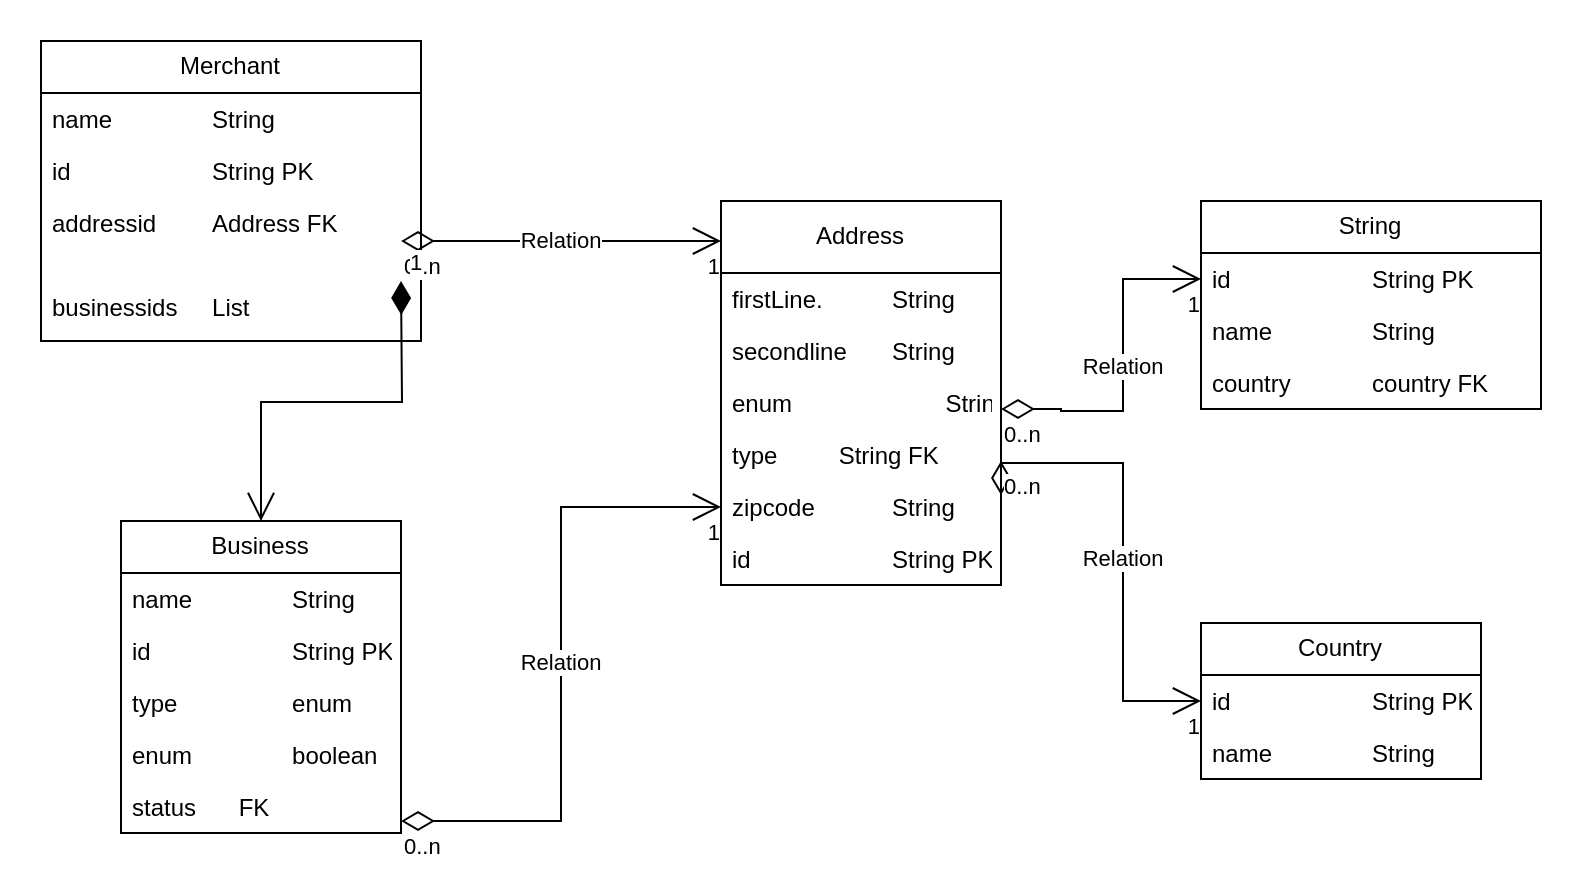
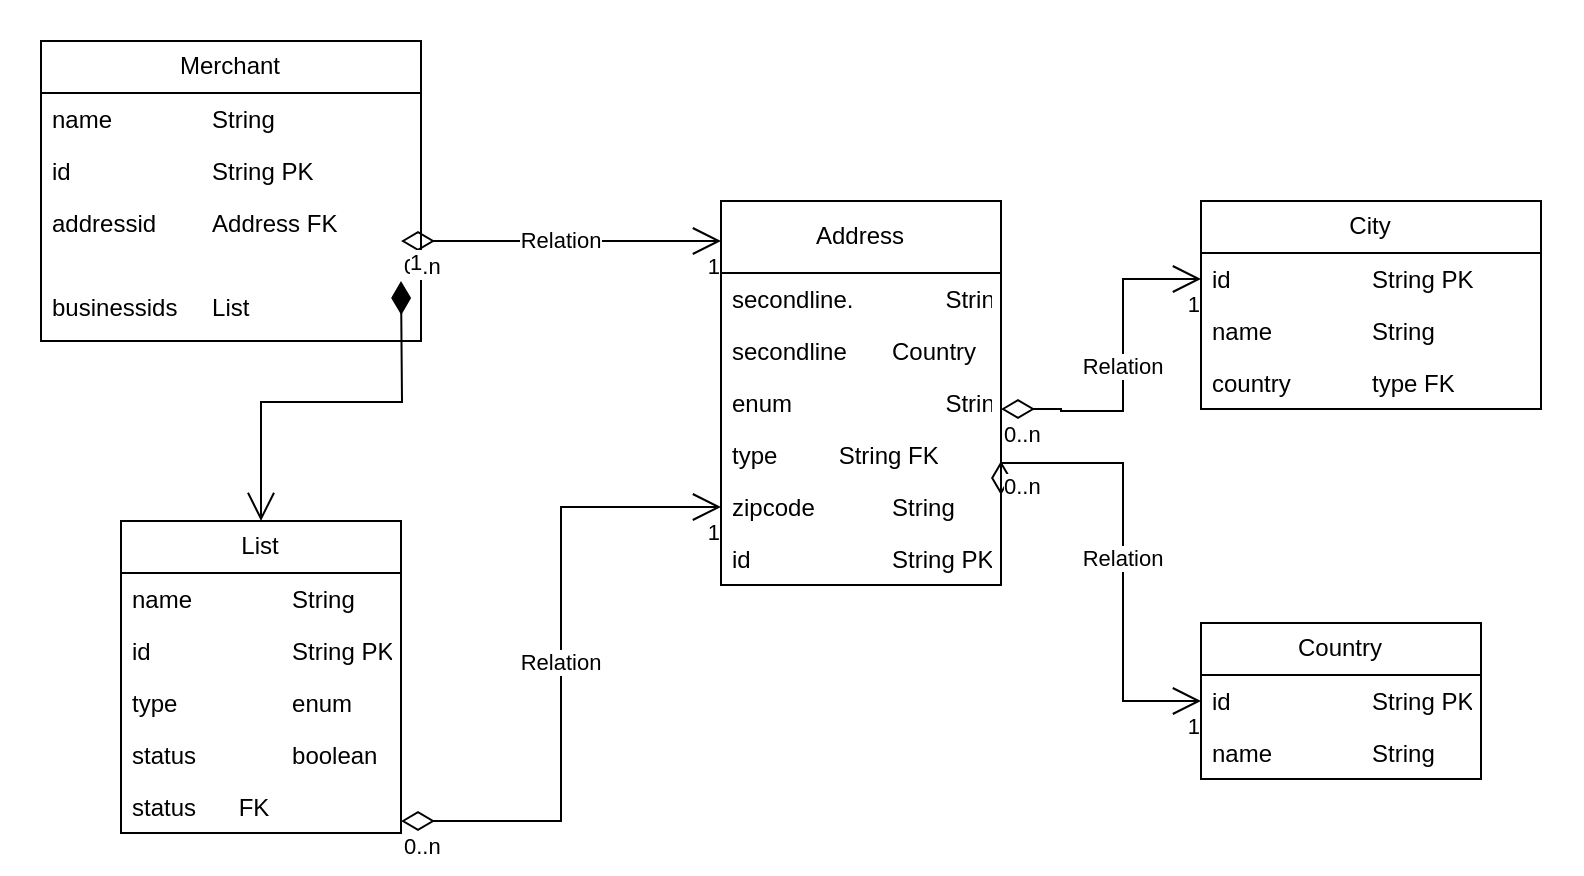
(1371, 227) -> (1371, 227)
(848, 301) -> (855, 301)
(838, 353) -> (848, 353)
(1344, 385) -> (1324, 385)
(261, 547) -> (261, 547)
(217, 757) -> (231, 757)
